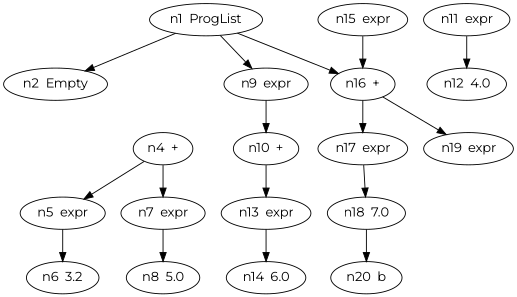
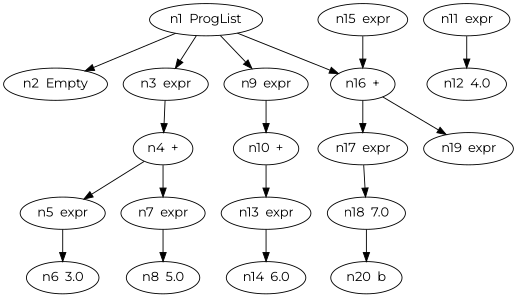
none -> (166, 84)
(63, 278) -> (63, 278)
